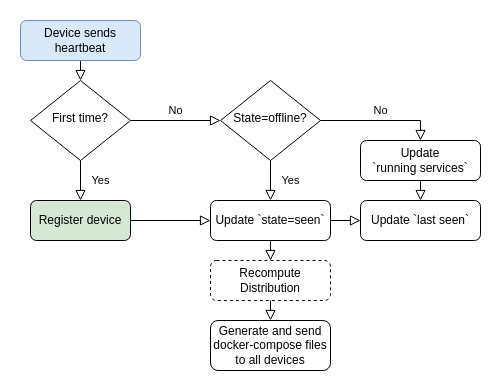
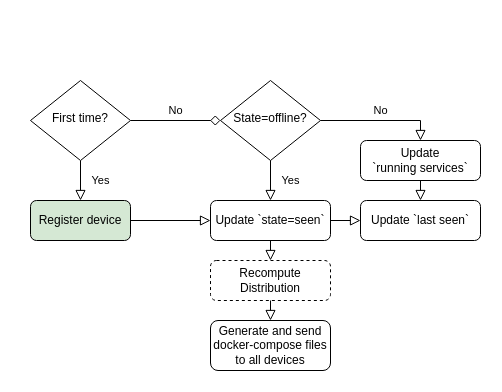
(81, 41) -> none
(81, 65) -> none
(209, 121) -> (209, 121)
